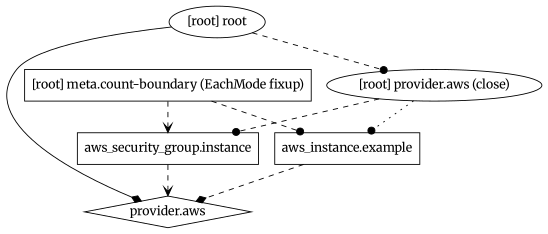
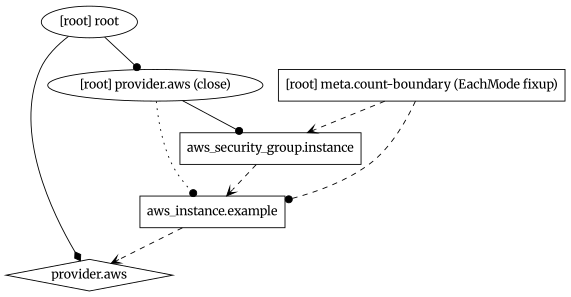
(316, 51) -> (119, 51)
(309, 115) -> (209, 115)
(168, 176) -> (245, 177)
(255, 181) -> (151, 244)
